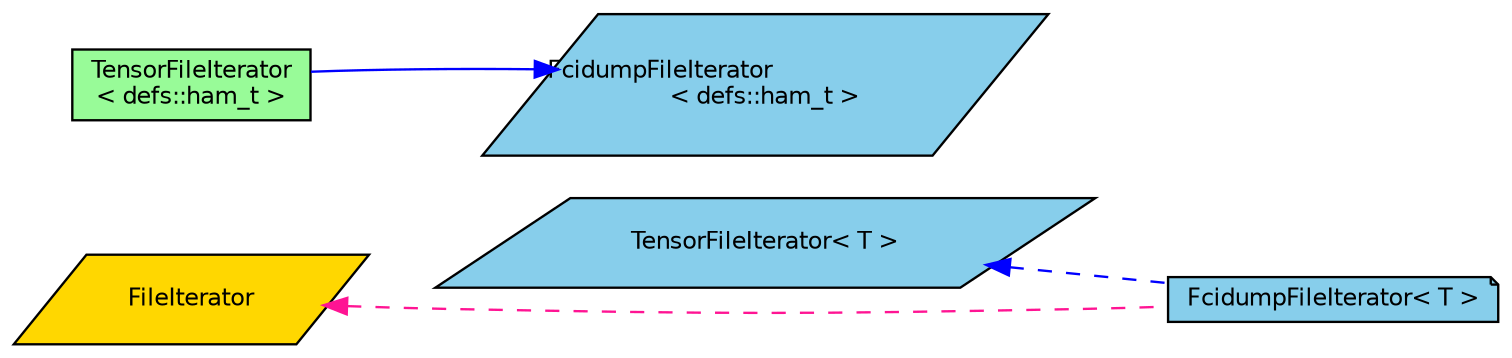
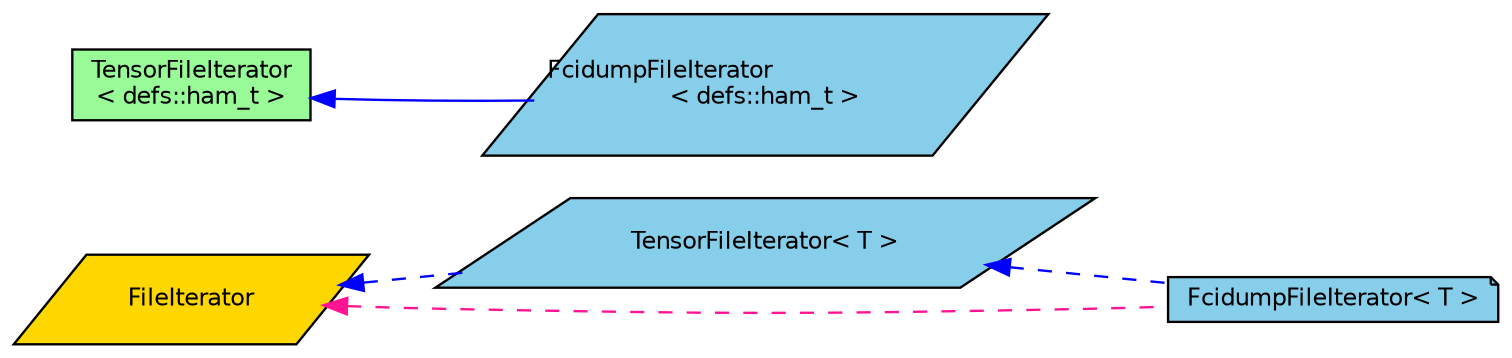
(423, 69) -> (435, 101)
none -> (417, 277)
